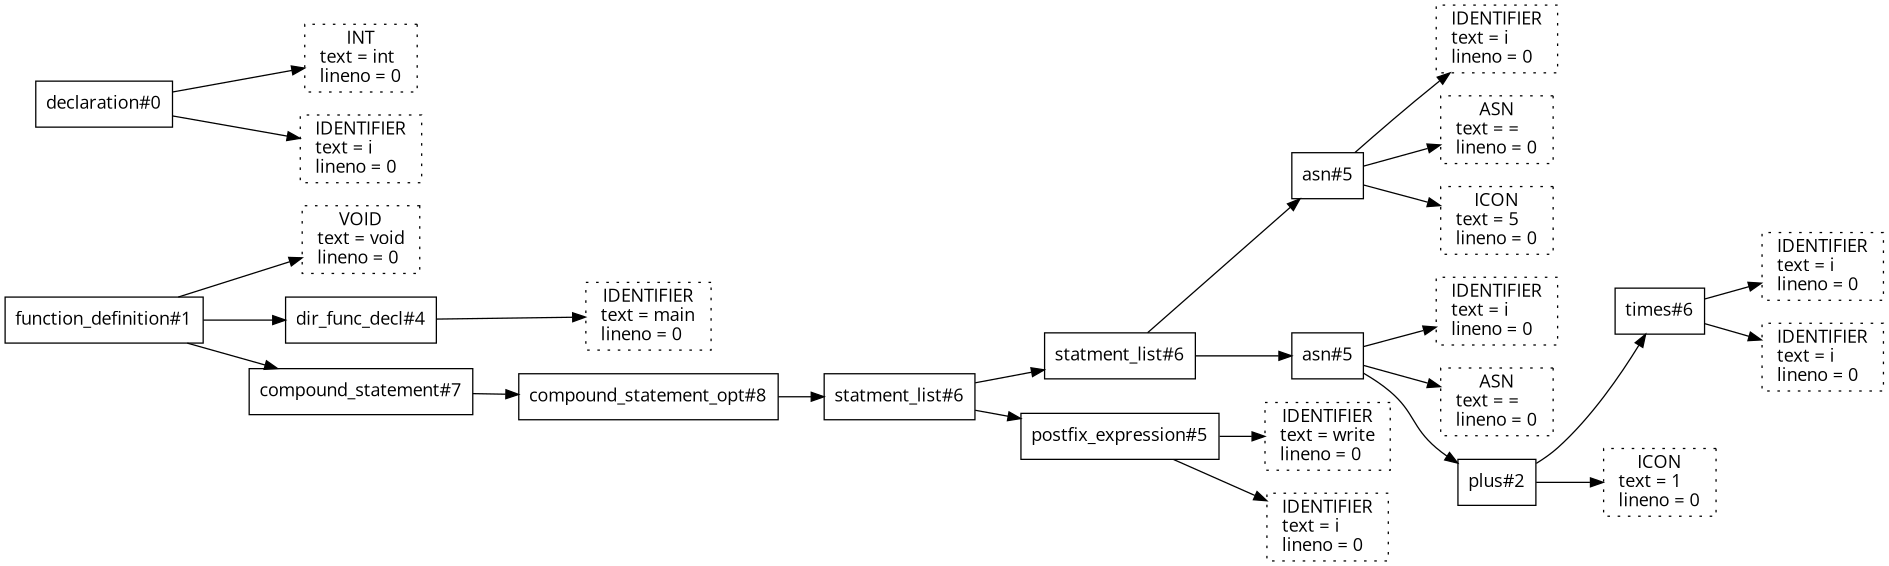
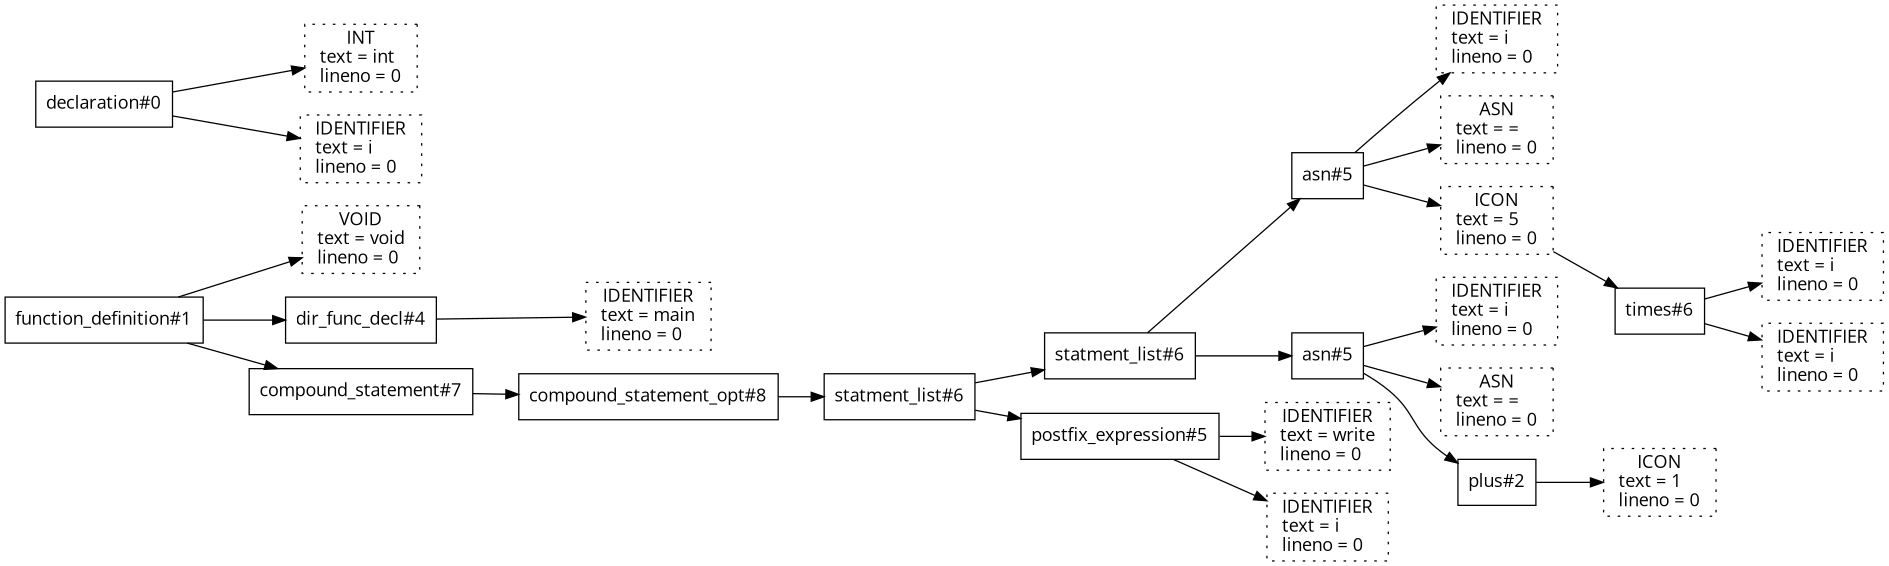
(1594, 410) -> (1580, 267)
